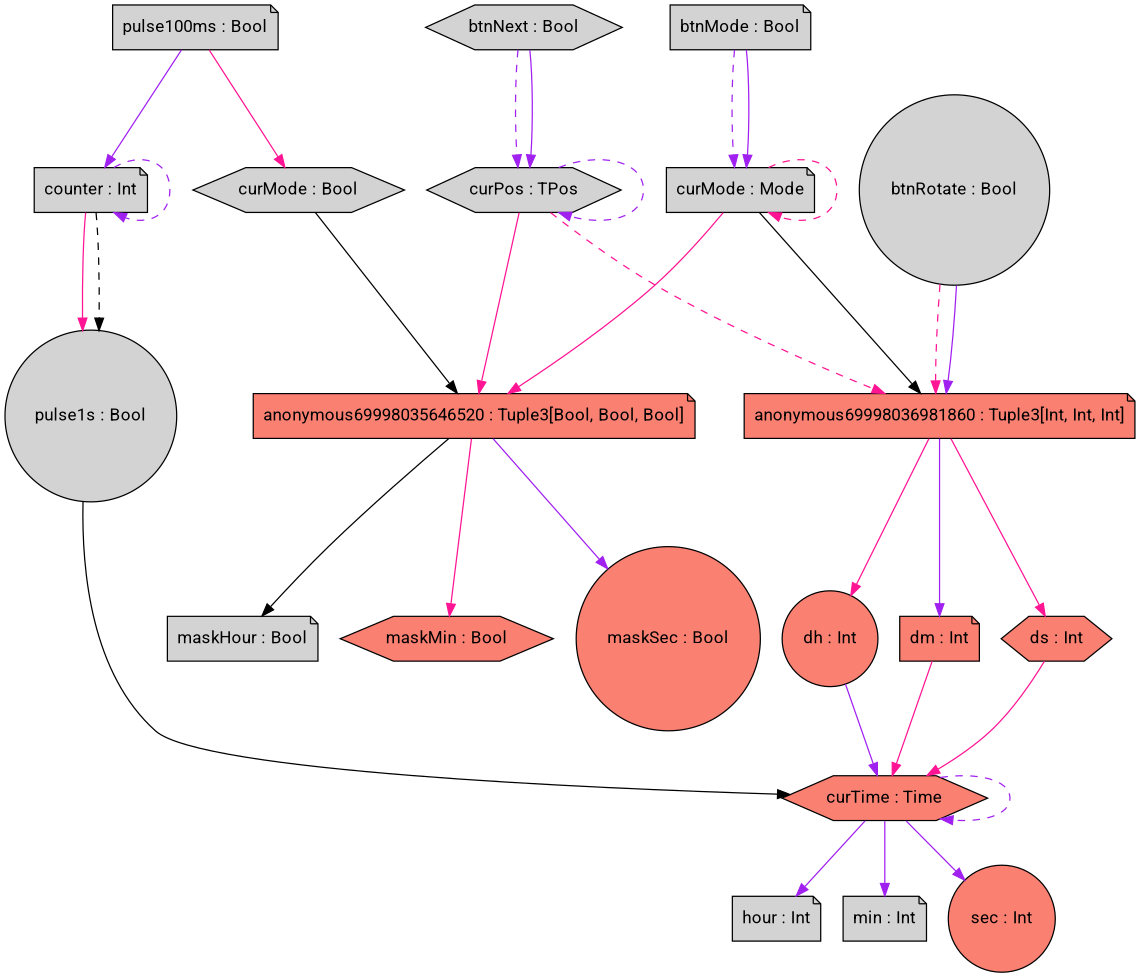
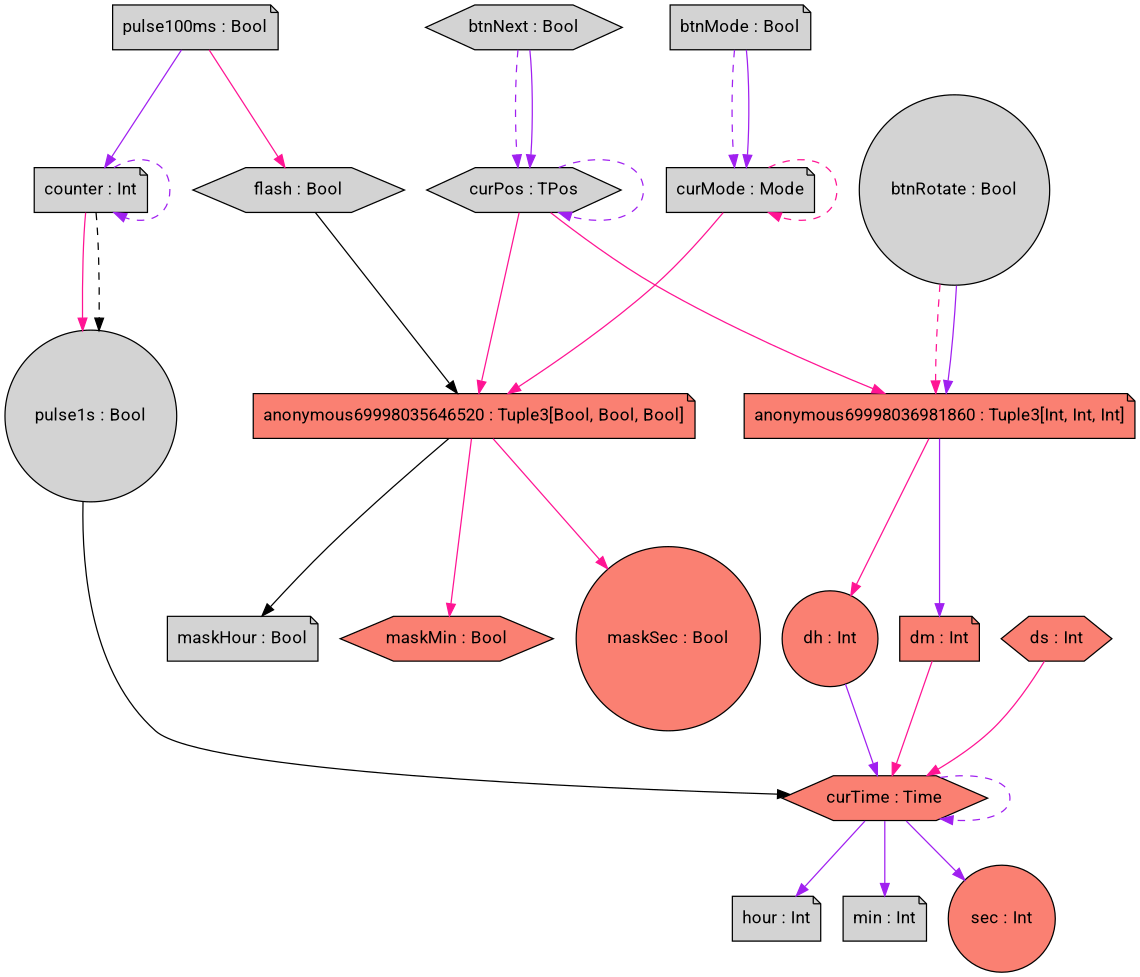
(299, 190) -> (299, 190)
(836, 298) -> none
(705, 312) -> (705, 312)
(546, 499) -> (546, 499)
(995, 522) -> none
